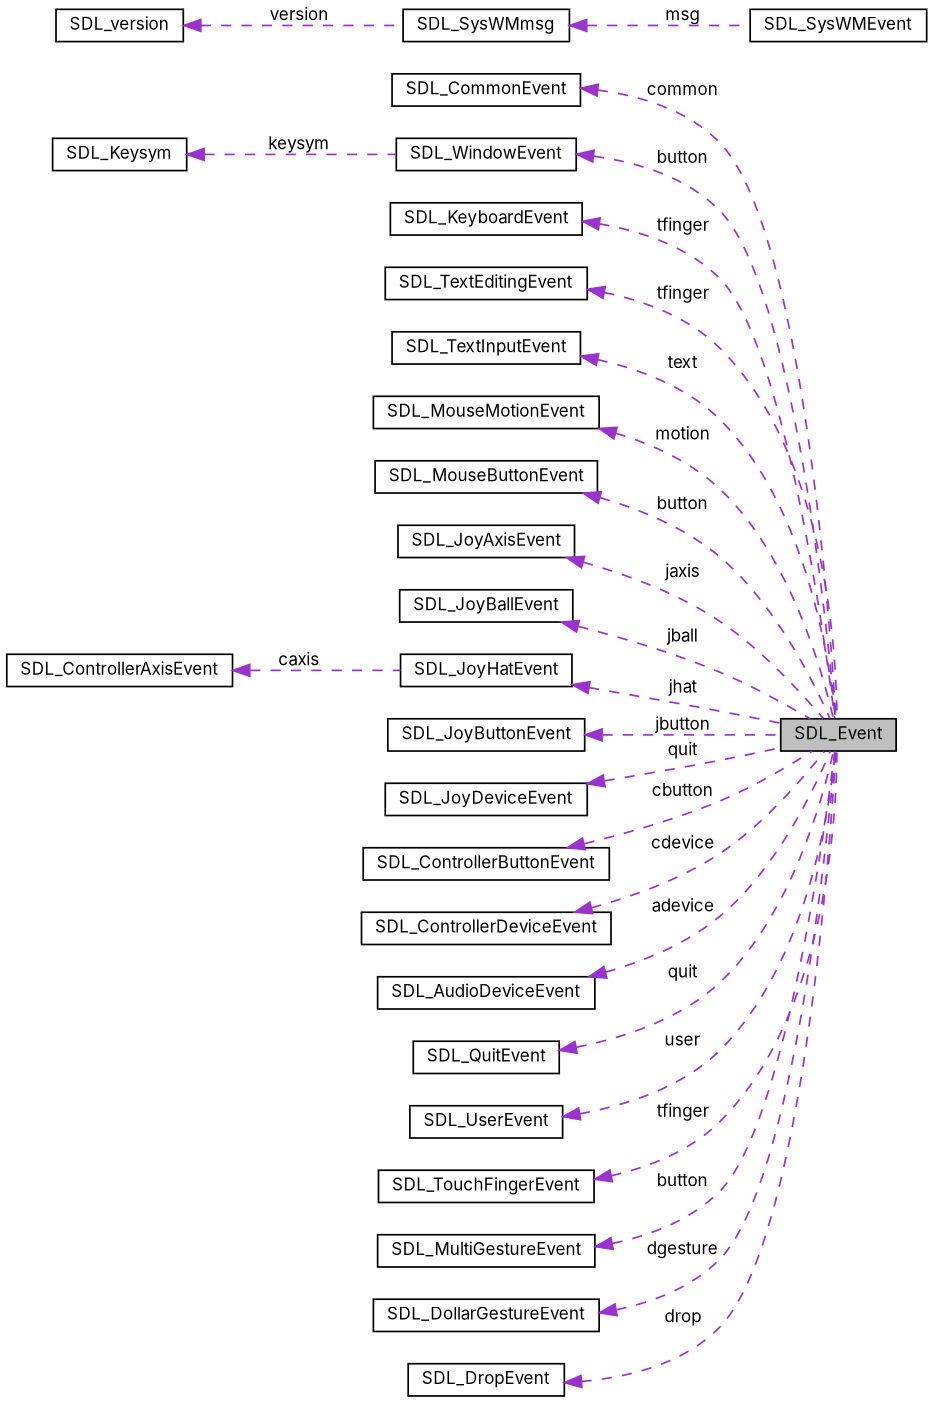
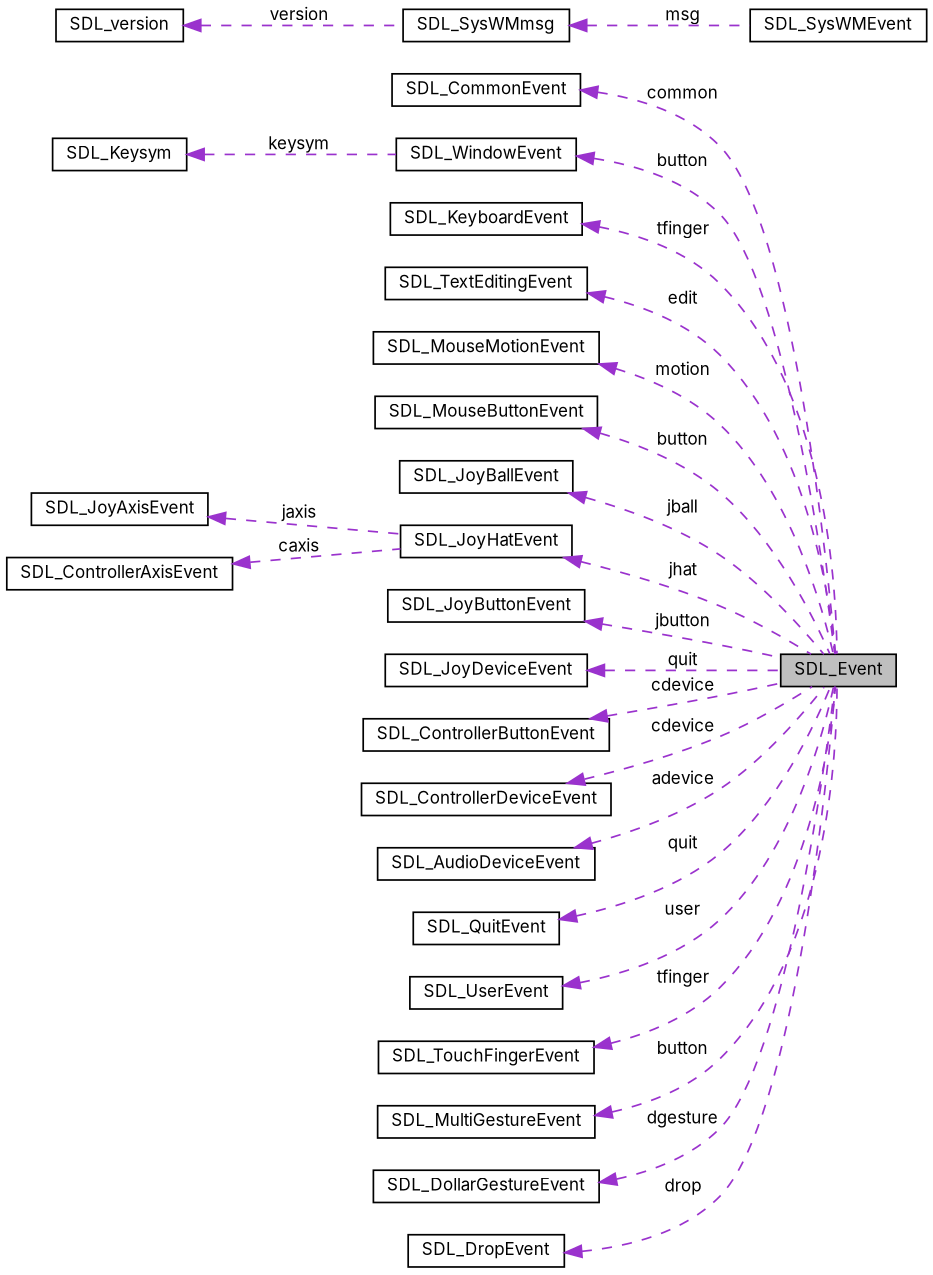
(681, 294) -> (681, 300)
(486, 348) -> none
(717, 619) -> (313, 526)
(681, 792) -> (681, 687)
